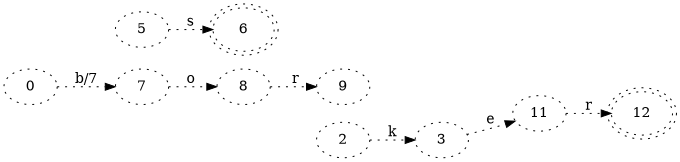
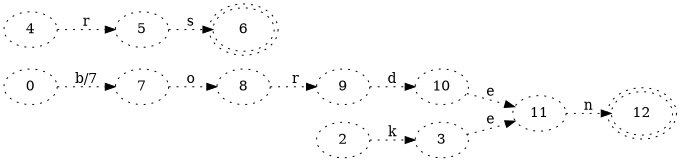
none -> (31, 30)
none -> (442, 87)
(589, 106) -> (589, 106)
